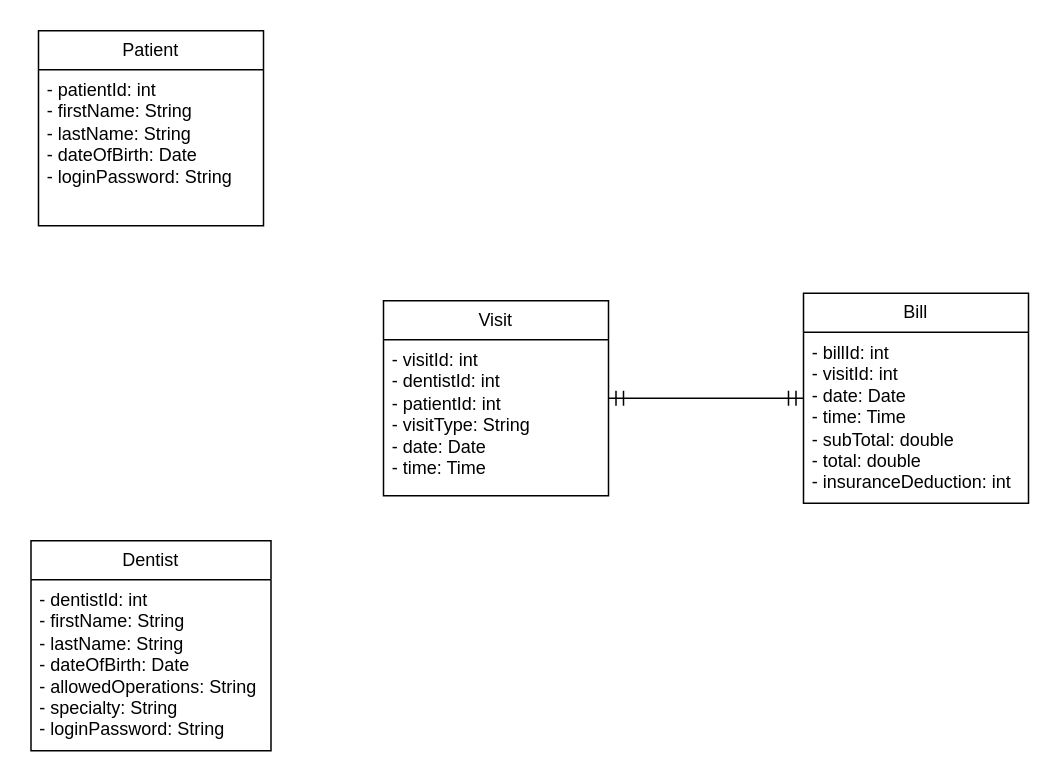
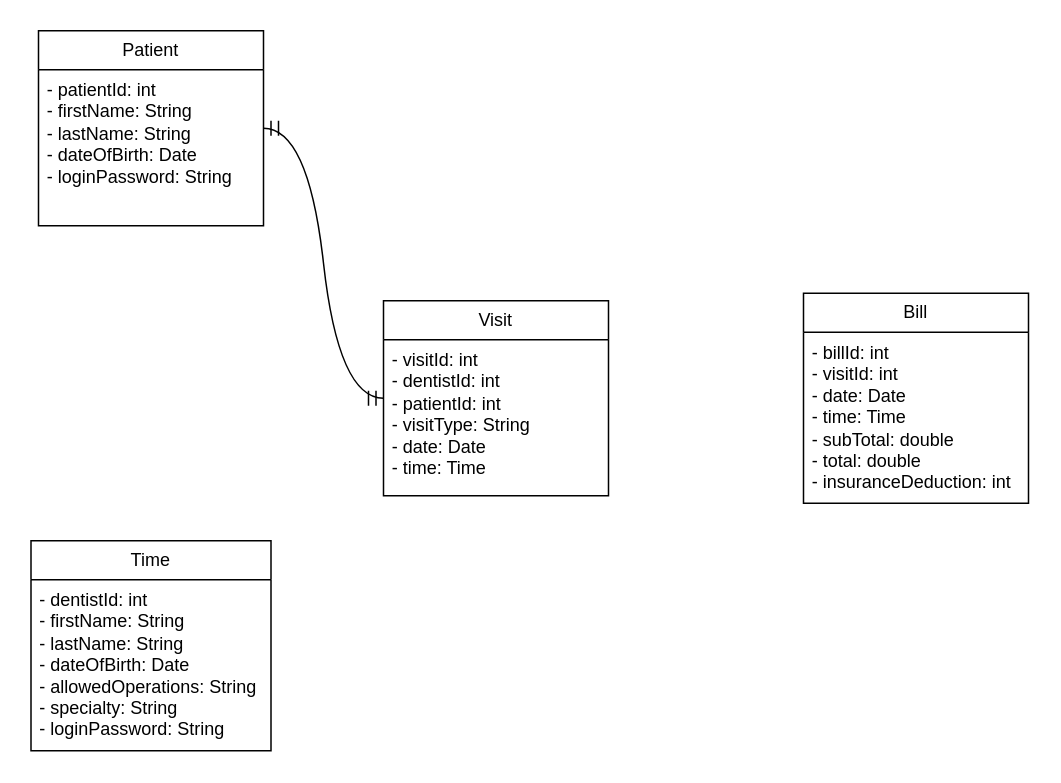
none -> (323, 263)
(706, 398) -> none
(151, 560) -> (151, 560)
